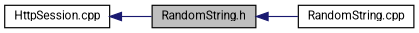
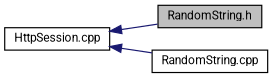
(283, 17) -> (137, 51)
